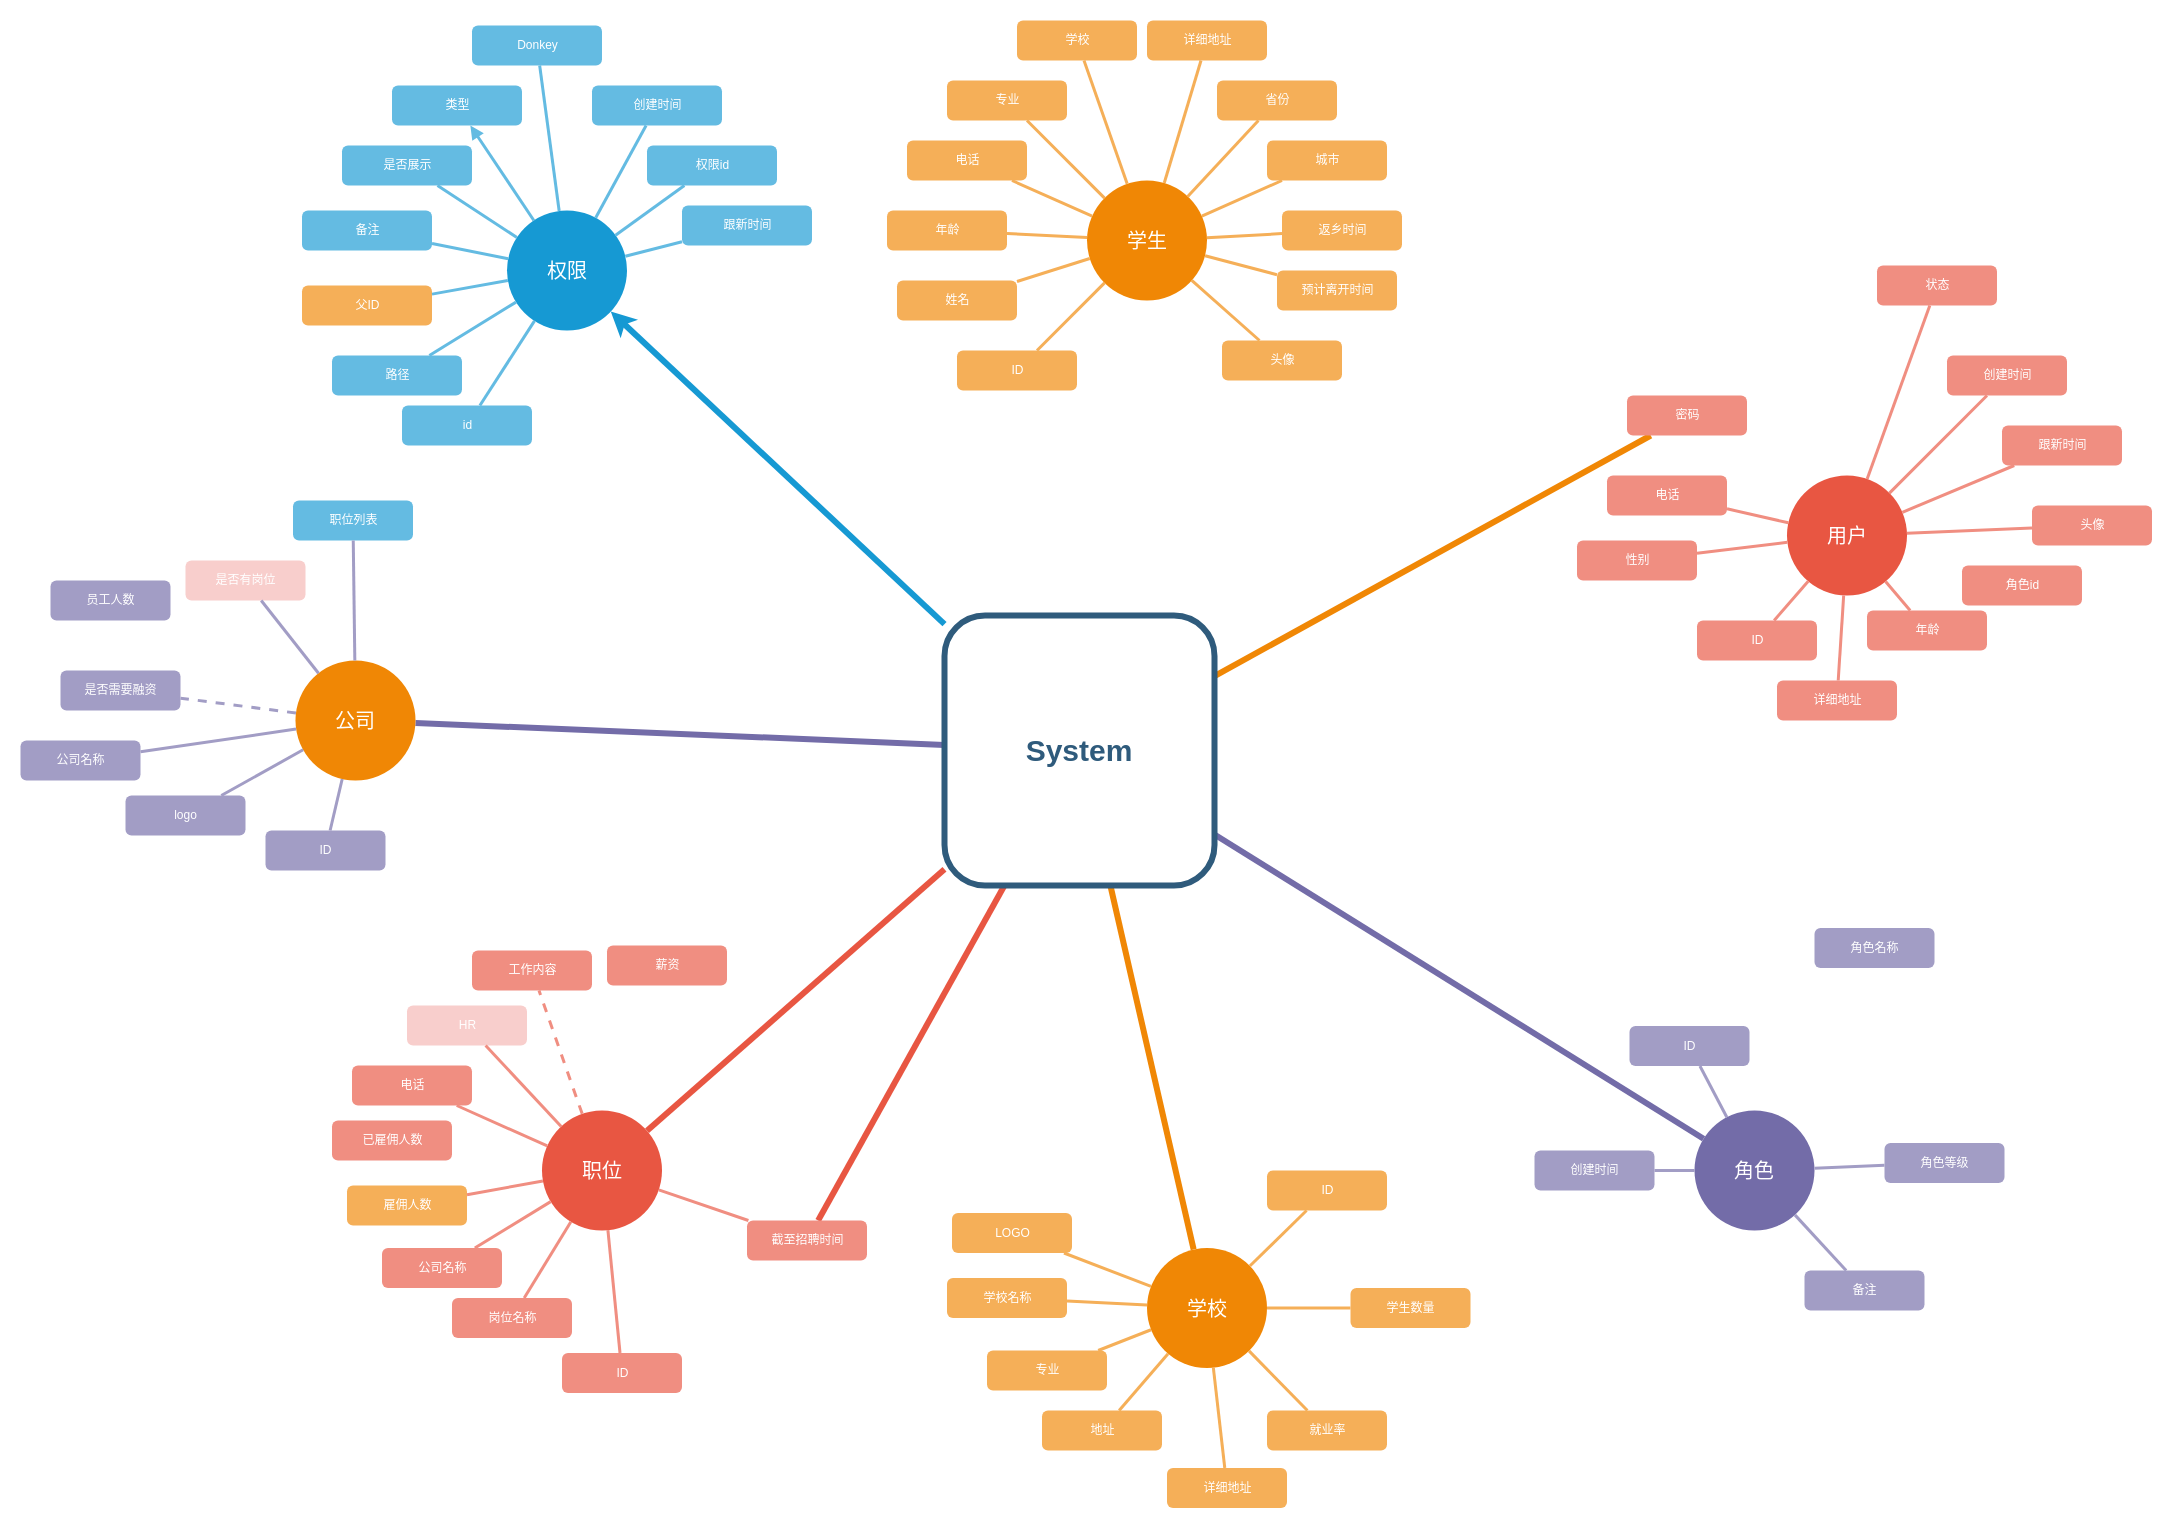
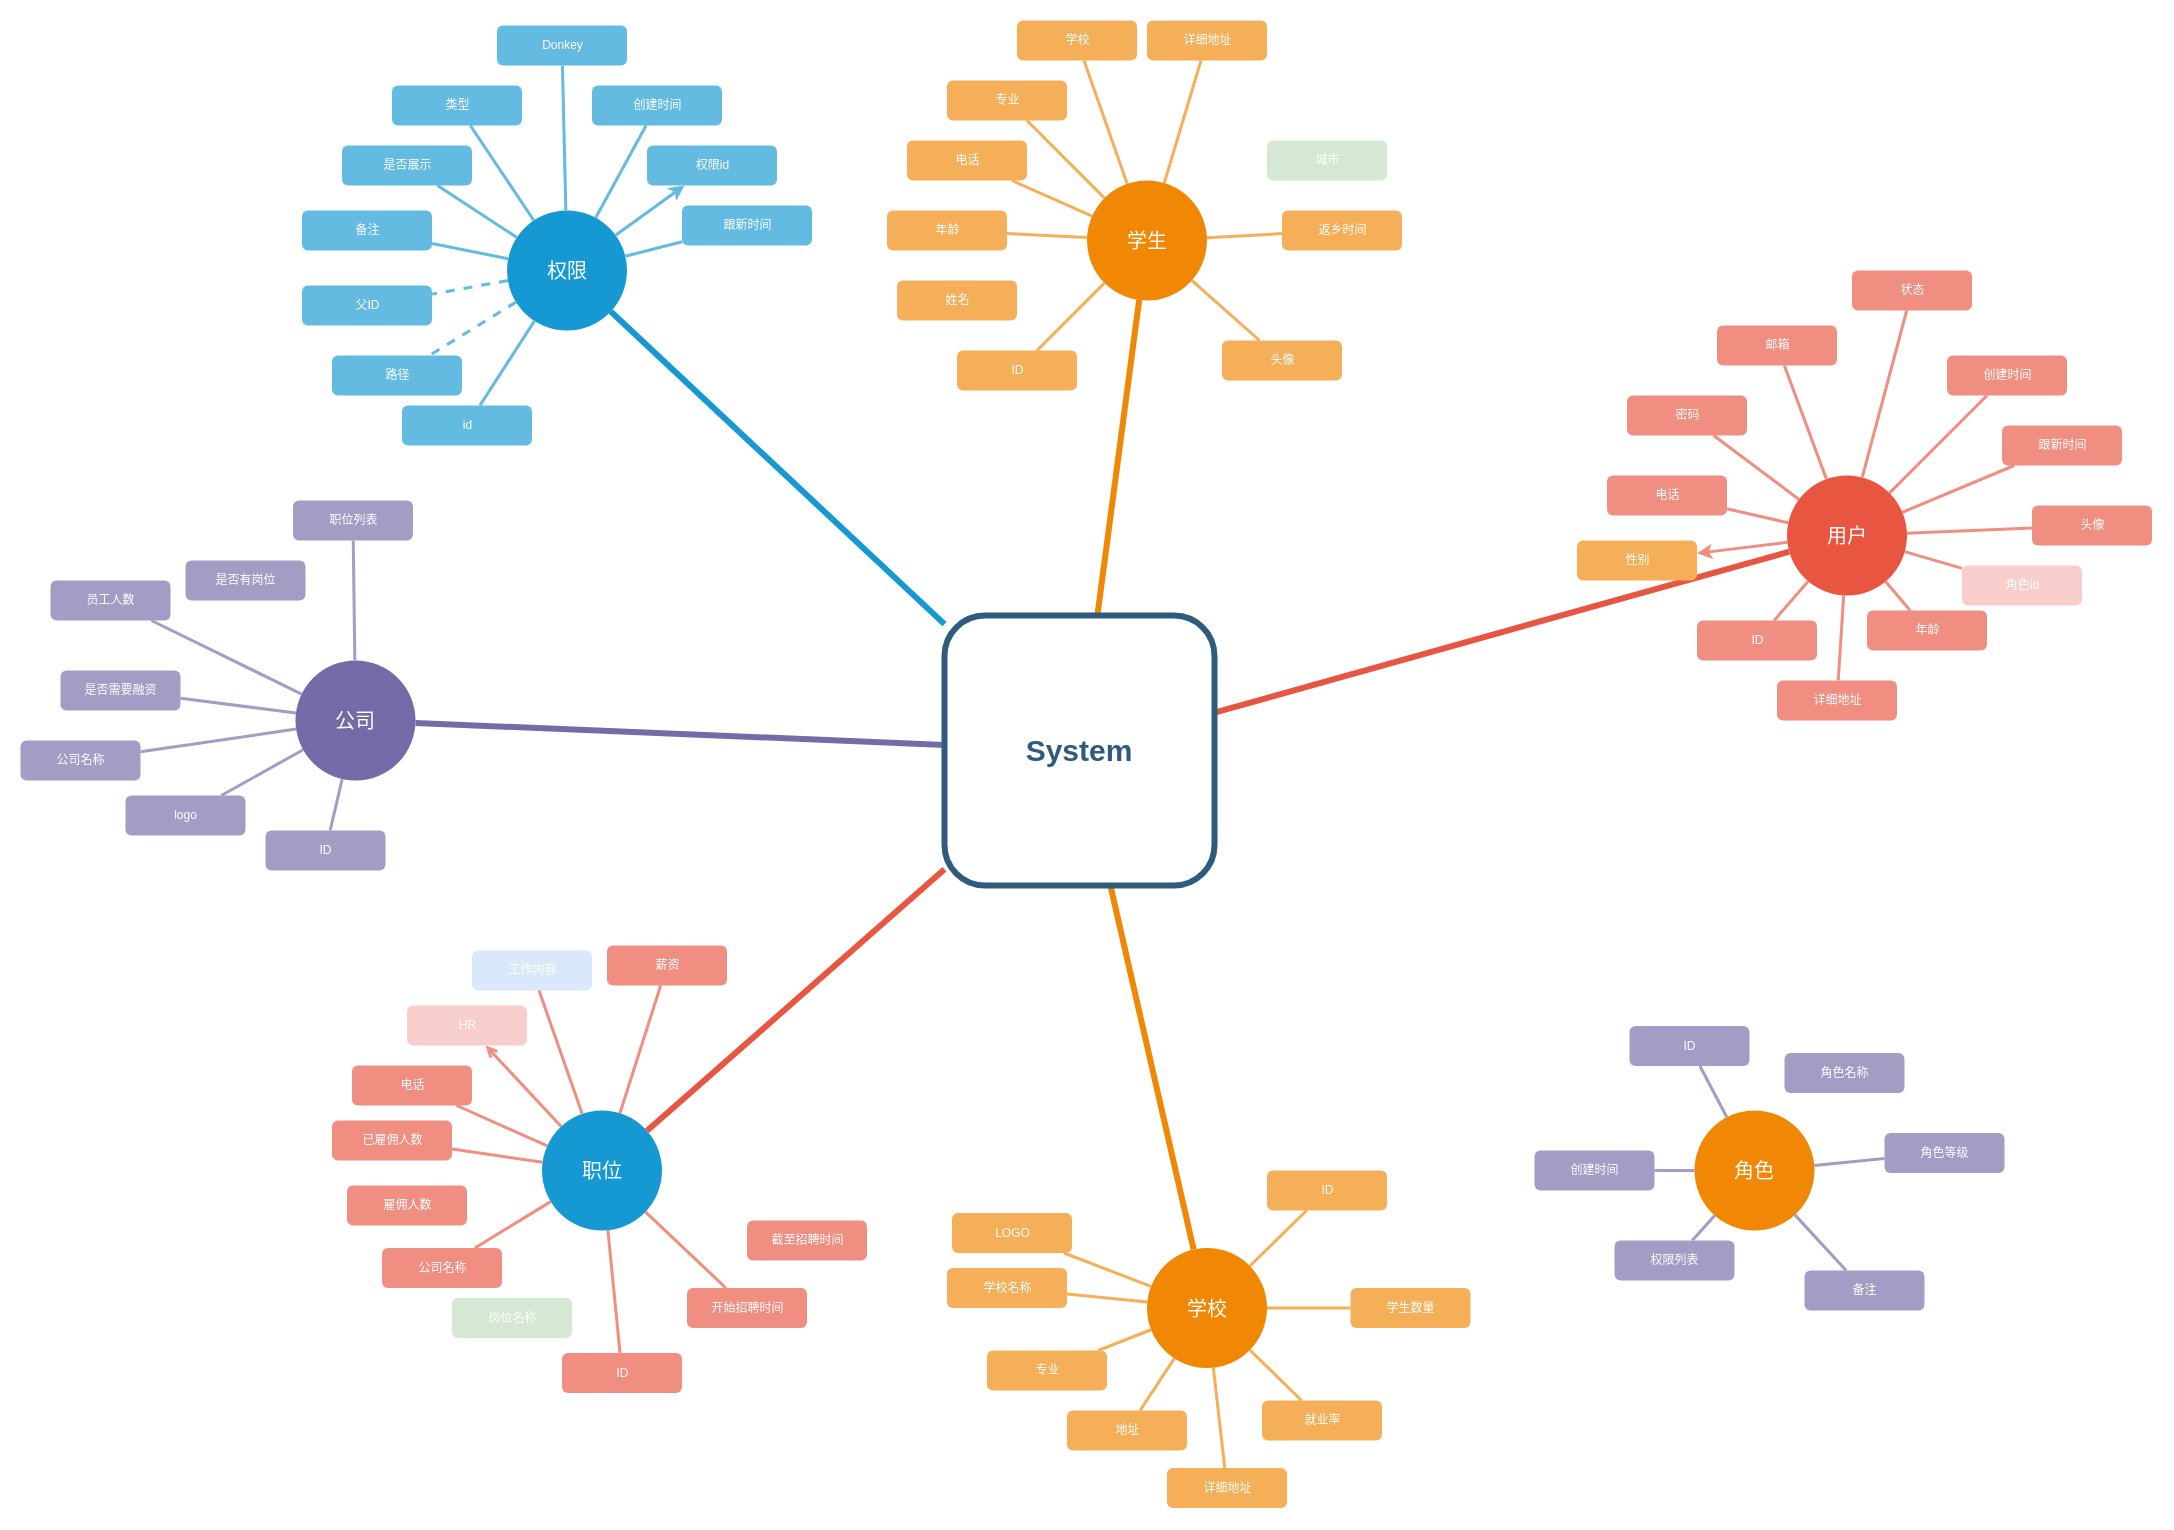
(537, 46) -> (562, 46)
(1277, 101) -> none
(478, 137) -> (474, 131)
(1223, 159) -> none
(1327, 161) -> (1327, 161)
(679, 190) -> (675, 193)
(1241, 199) -> none
(1241, 265) -> none
(1053, 270) -> none
(1937, 286) -> (1912, 291)
(465, 288) -> (465, 288)
(1337, 291) -> none
(367, 306) -> (367, 306)
(624, 324) -> (614, 315)
(470, 331) -> (470, 331)
none -> (1777, 346)
none -> (1806, 423)
none -> (1756, 467)
(353, 521) -> (353, 521)
(1704, 553) -> (1709, 552)
(1433, 555) -> (1118, 457)
none -> (1933, 560)
(1637, 561) -> (1637, 561)
(246, 581) -> (246, 581)
(2022, 586) -> (2022, 586)
(290, 637) -> none
none -> (227, 658)
(242, 706) -> (242, 706)
(356, 721) -> (356, 721)
(1875, 948) -> (1845, 1073)
(532, 971) -> (532, 971)
(1460, 987) -> none
none -> (640, 1049)
(490, 1050) -> (492, 1052)
(561, 1052) -> (561, 1052)
(911, 1053) -> (1503, 632)
none -> (498, 1156)
(1945, 1163) -> (1945, 1153)
(602, 1171) -> (602, 1171)
(1755, 1171) -> (1755, 1171)
(505, 1188) -> none
(704, 1205) -> none
(407, 1206) -> (407, 1206)
none -> (1704, 1228)
none -> (686, 1250)
(548, 1259) -> none
none -> (1675, 1261)
(1007, 1298) -> (1007, 1288)
none -> (747, 1308)
(512, 1318) -> (512, 1318)
(1102, 1431) -> (1127, 1431)
(1327, 1431) -> (1322, 1421)
